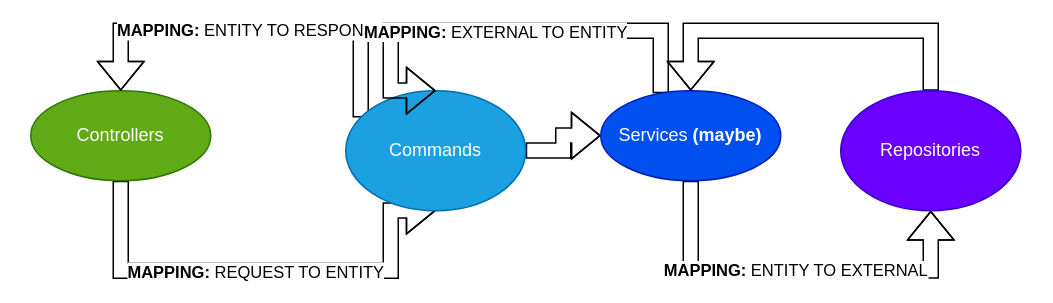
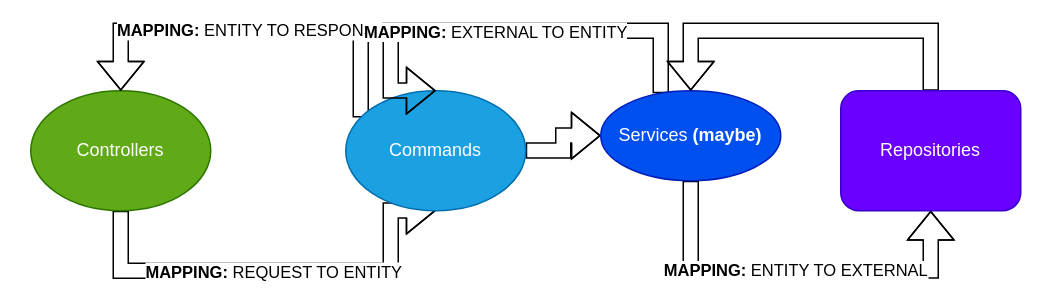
(121, 136) -> (121, 151)
(931, 151) -> (931, 151)
